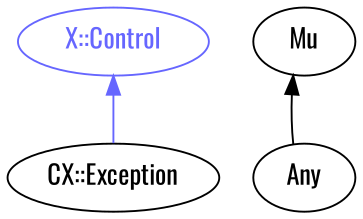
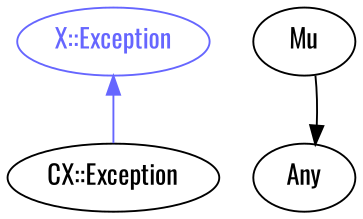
(113, 42) -> (113, 42)
(292, 119) -> (317, 100)
